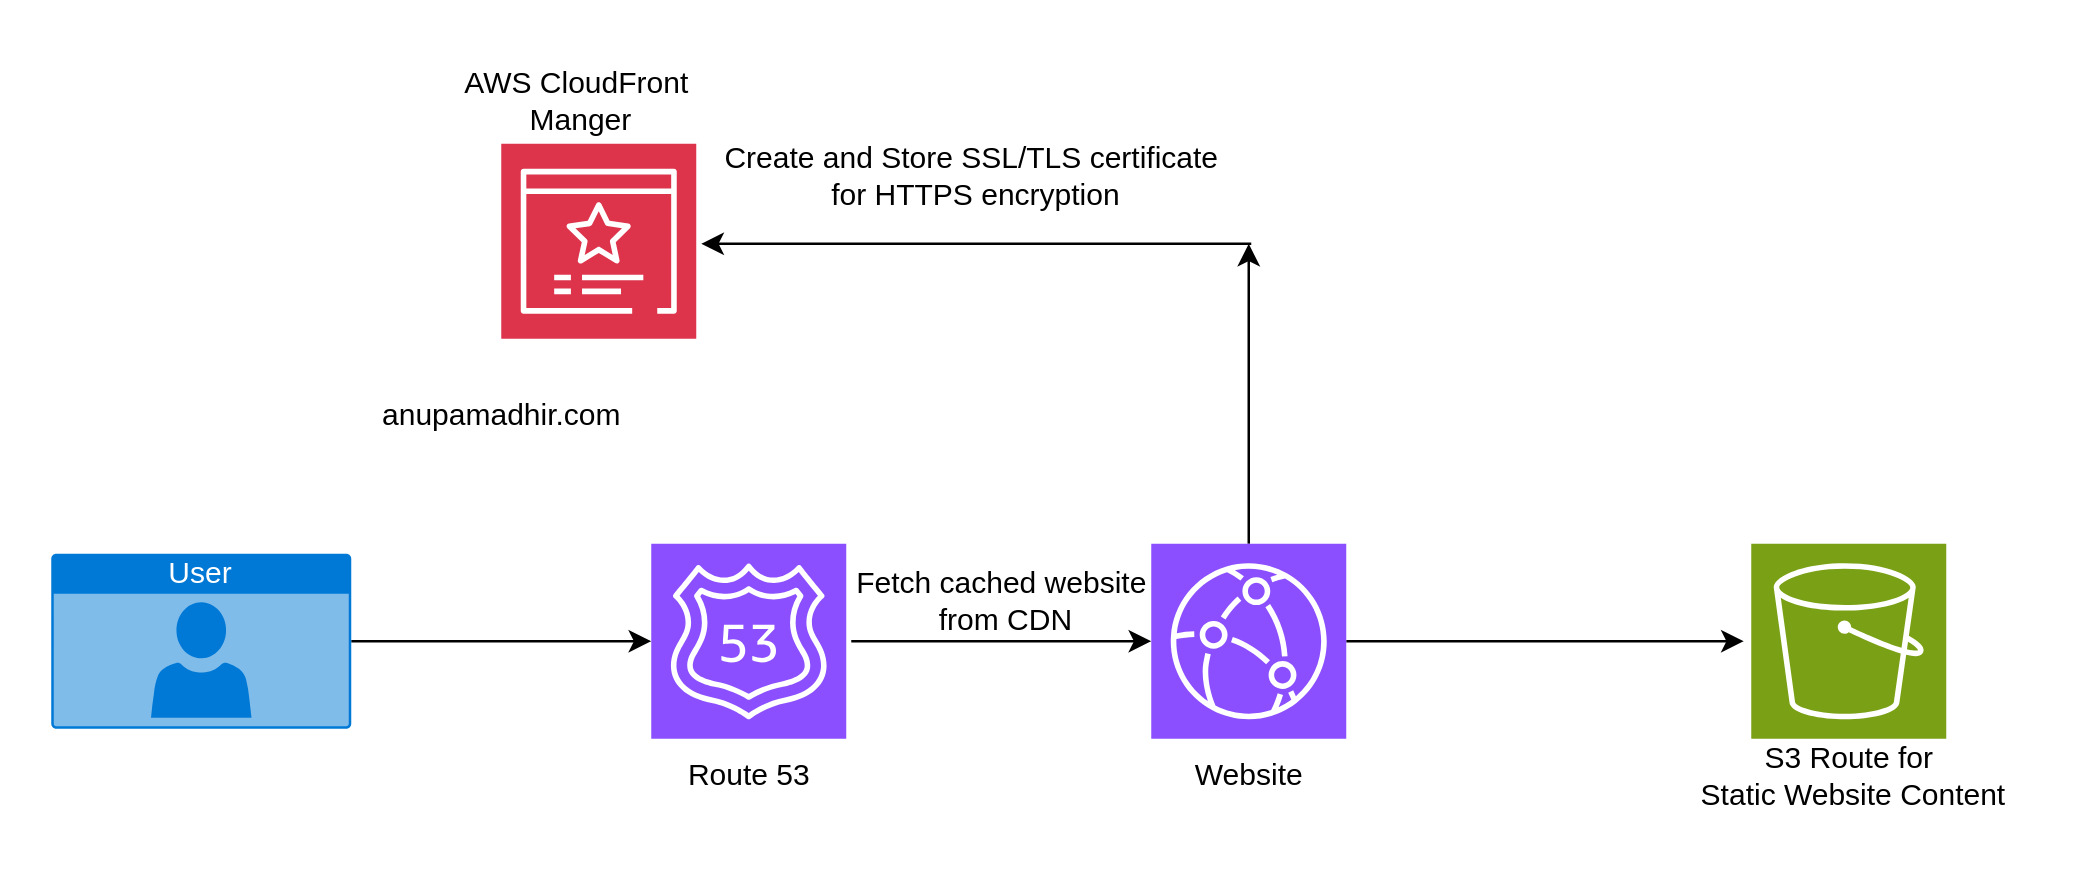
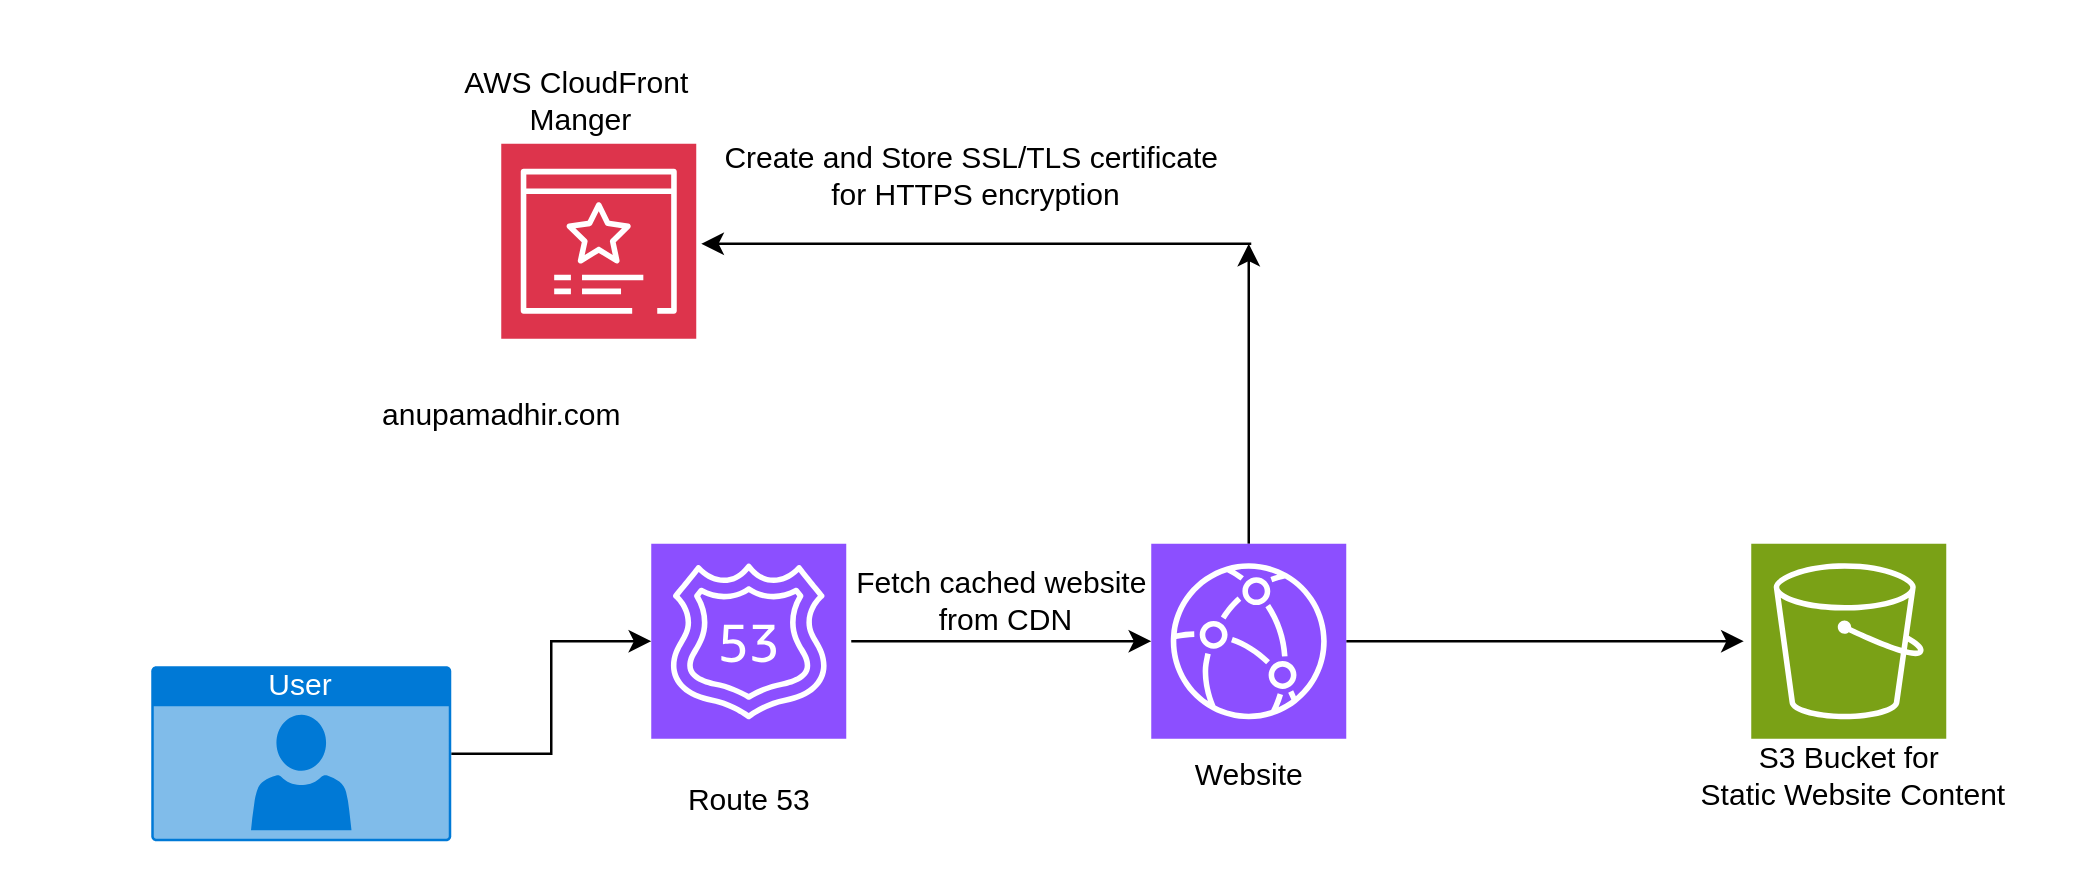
(201, 641) -> (301, 754)
(749, 776) -> (749, 801)
(1850, 776) -> (1850, 776)
